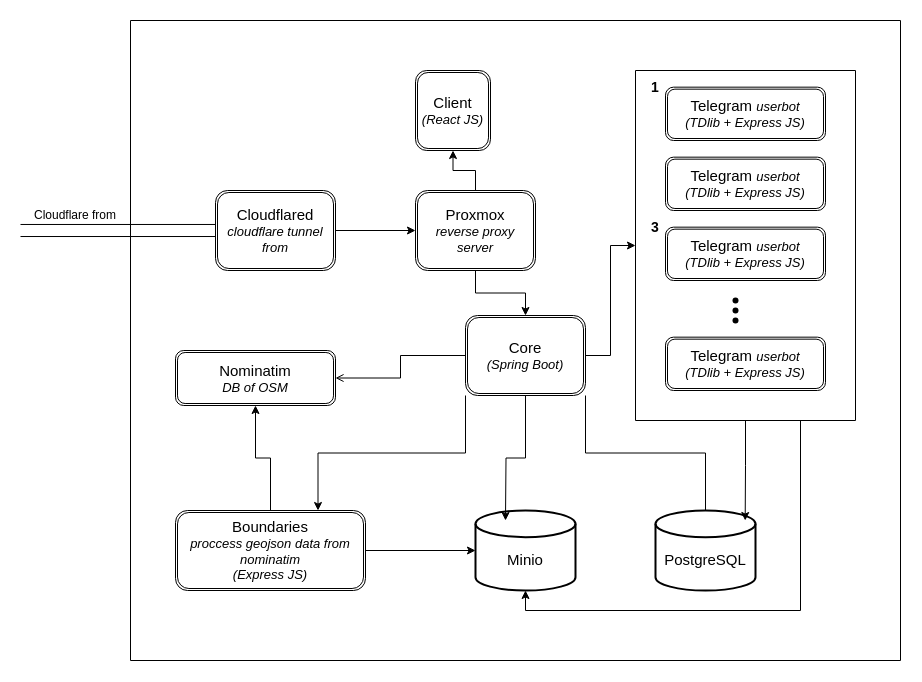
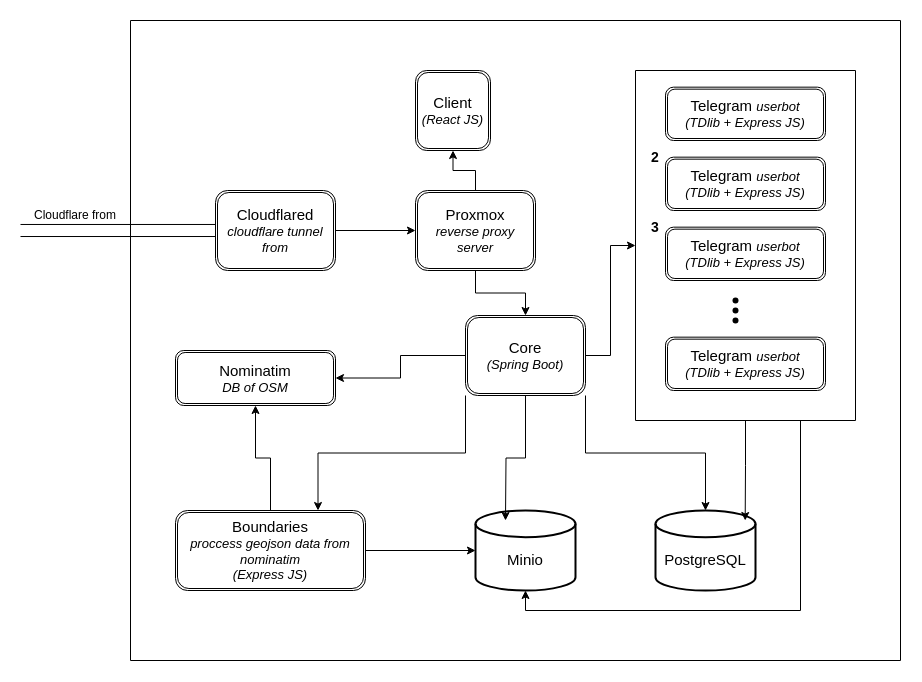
(656, 87) -> none
none -> (656, 157)
(342, 378) -> (344, 378)
(706, 504) -> (706, 502)
